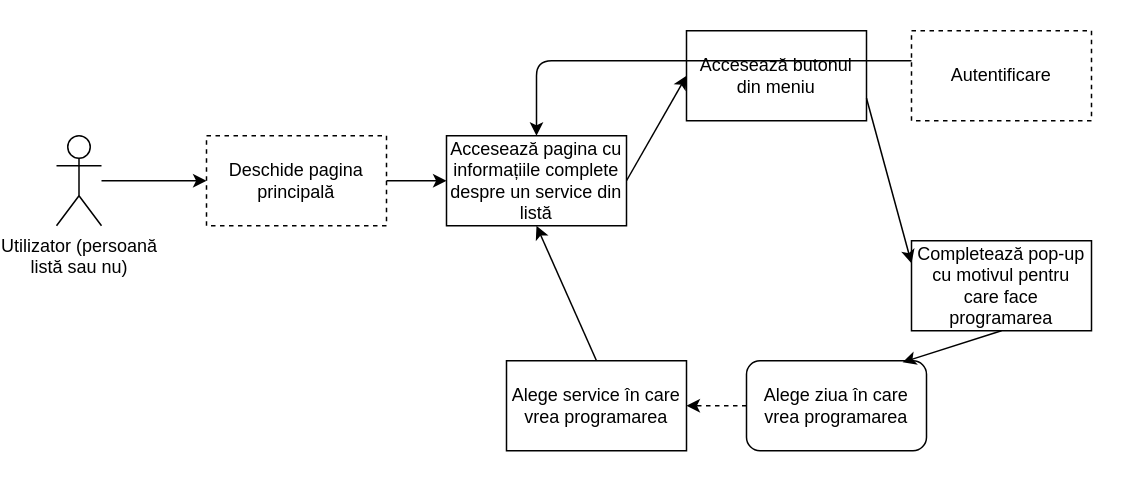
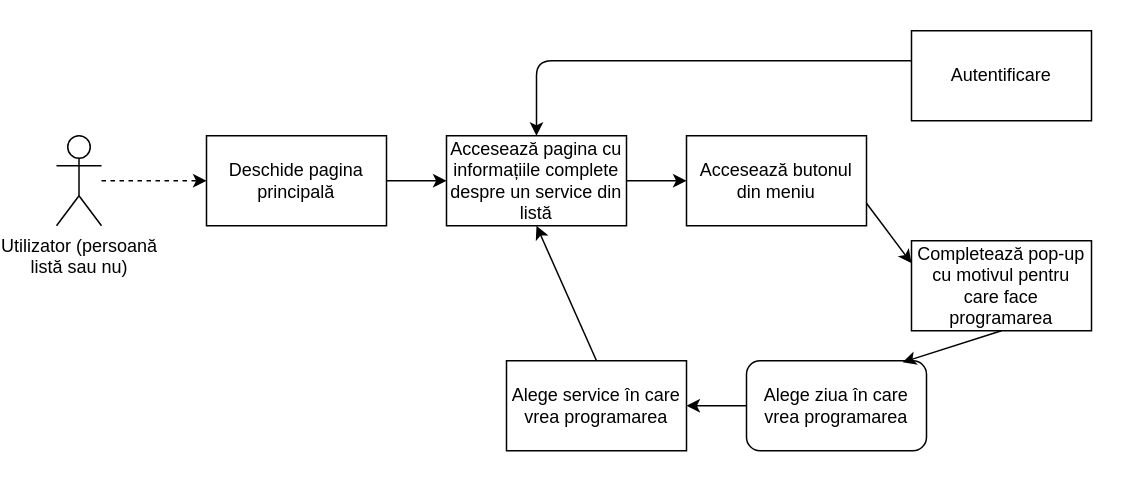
(776, 76) -> (776, 181)
(1001, 76) -> (1001, 76)
(147, 181) -> (147, 181)
(296, 181) -> (296, 181)
(722, 406) -> (722, 406)
